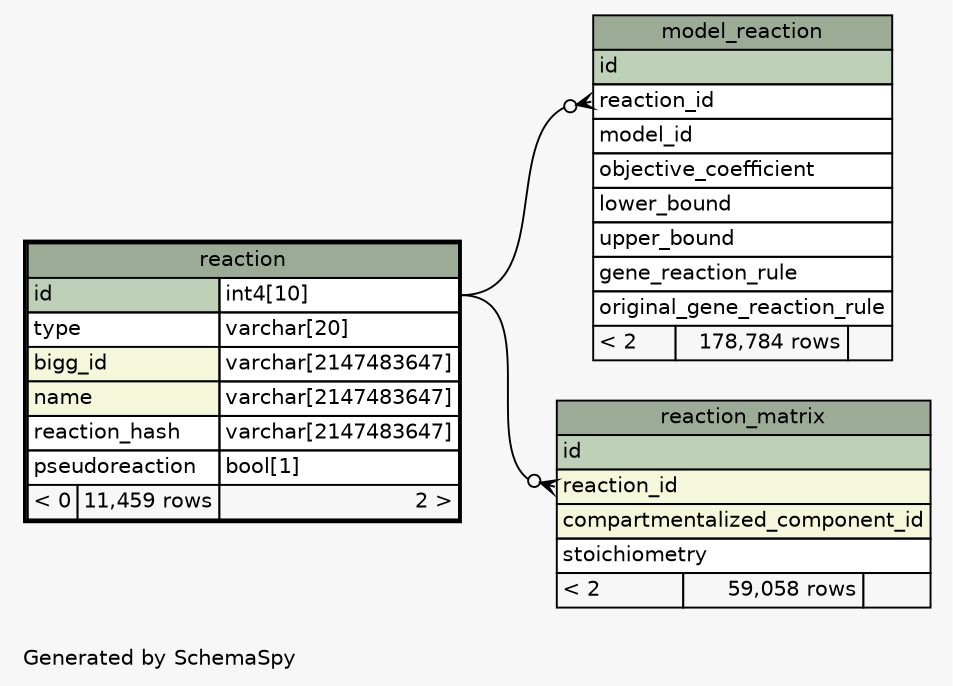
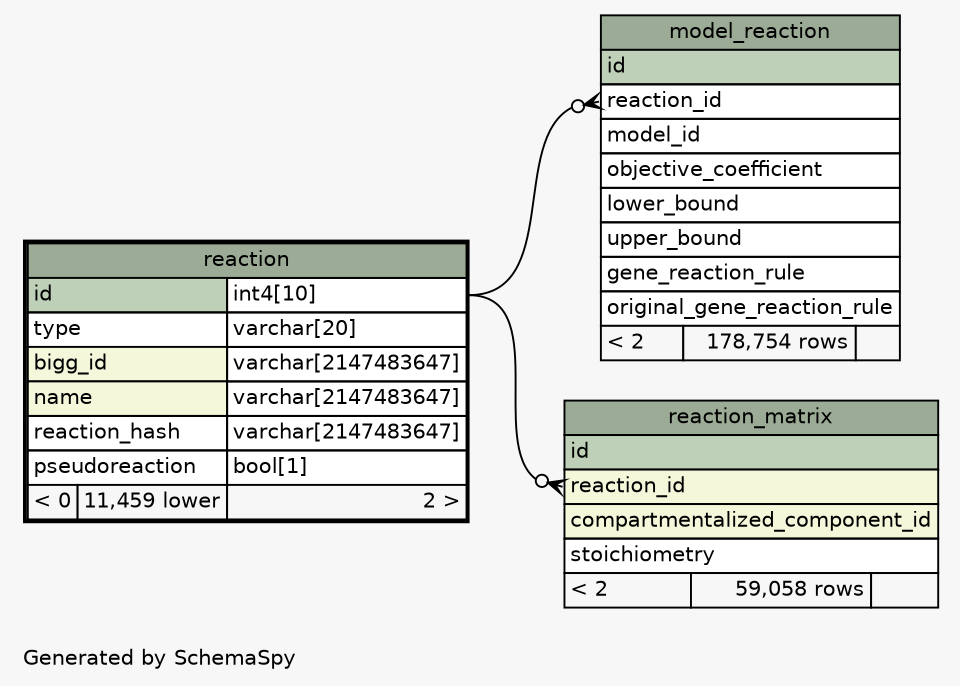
(770, 342) -> (778, 342)
(149, 501) -> (152, 501)
